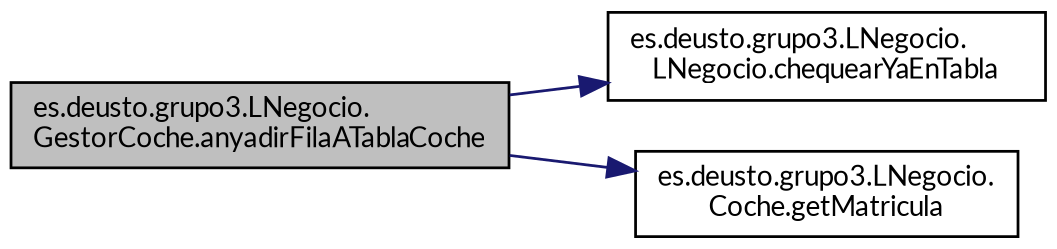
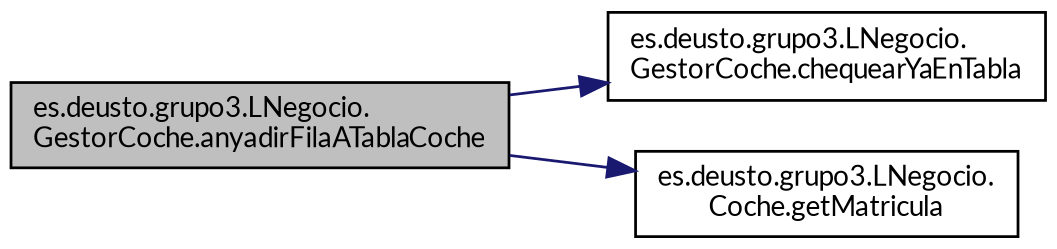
(827, 56) -> (827, 56)
